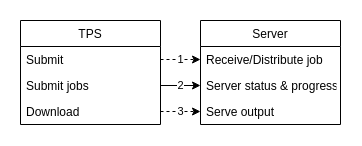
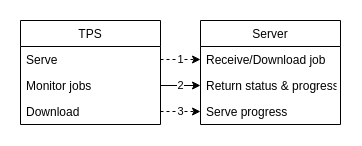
(45, 60) -> (43, 60)
(274, 60) -> (269, 60)
(60, 86) -> (63, 86)
(282, 86) -> (282, 86)
(245, 112) -> (251, 112)
